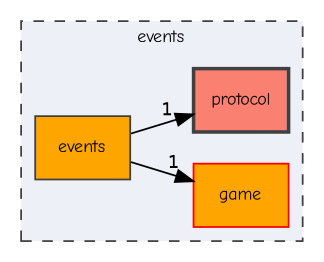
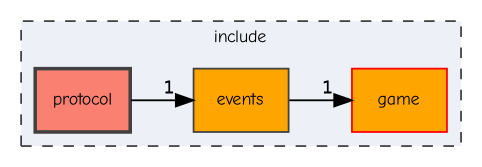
(162, 38) -> (241, 38)
(154, 127) -> (153, 100)
